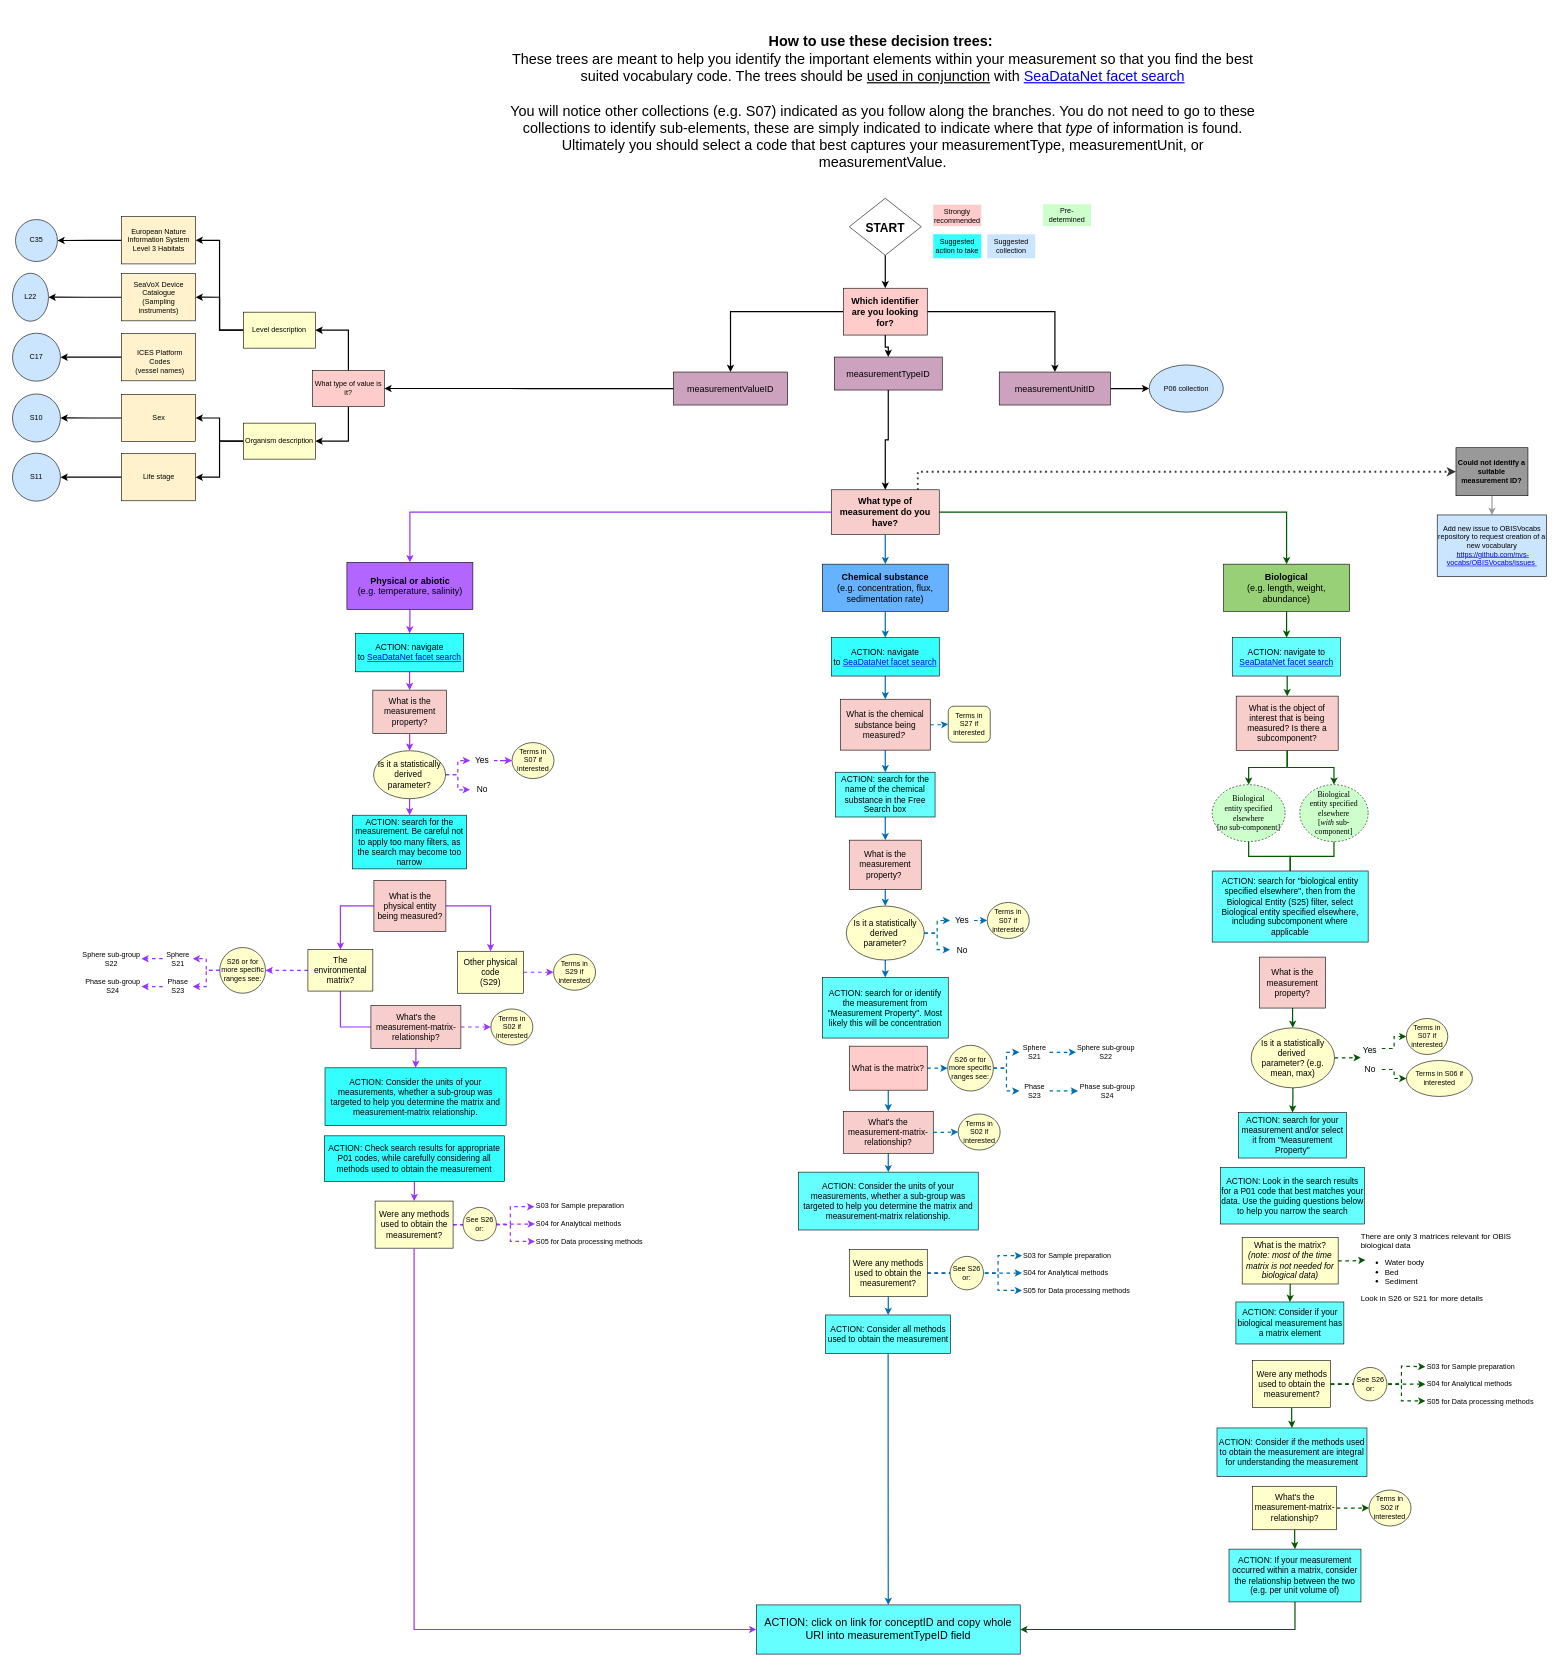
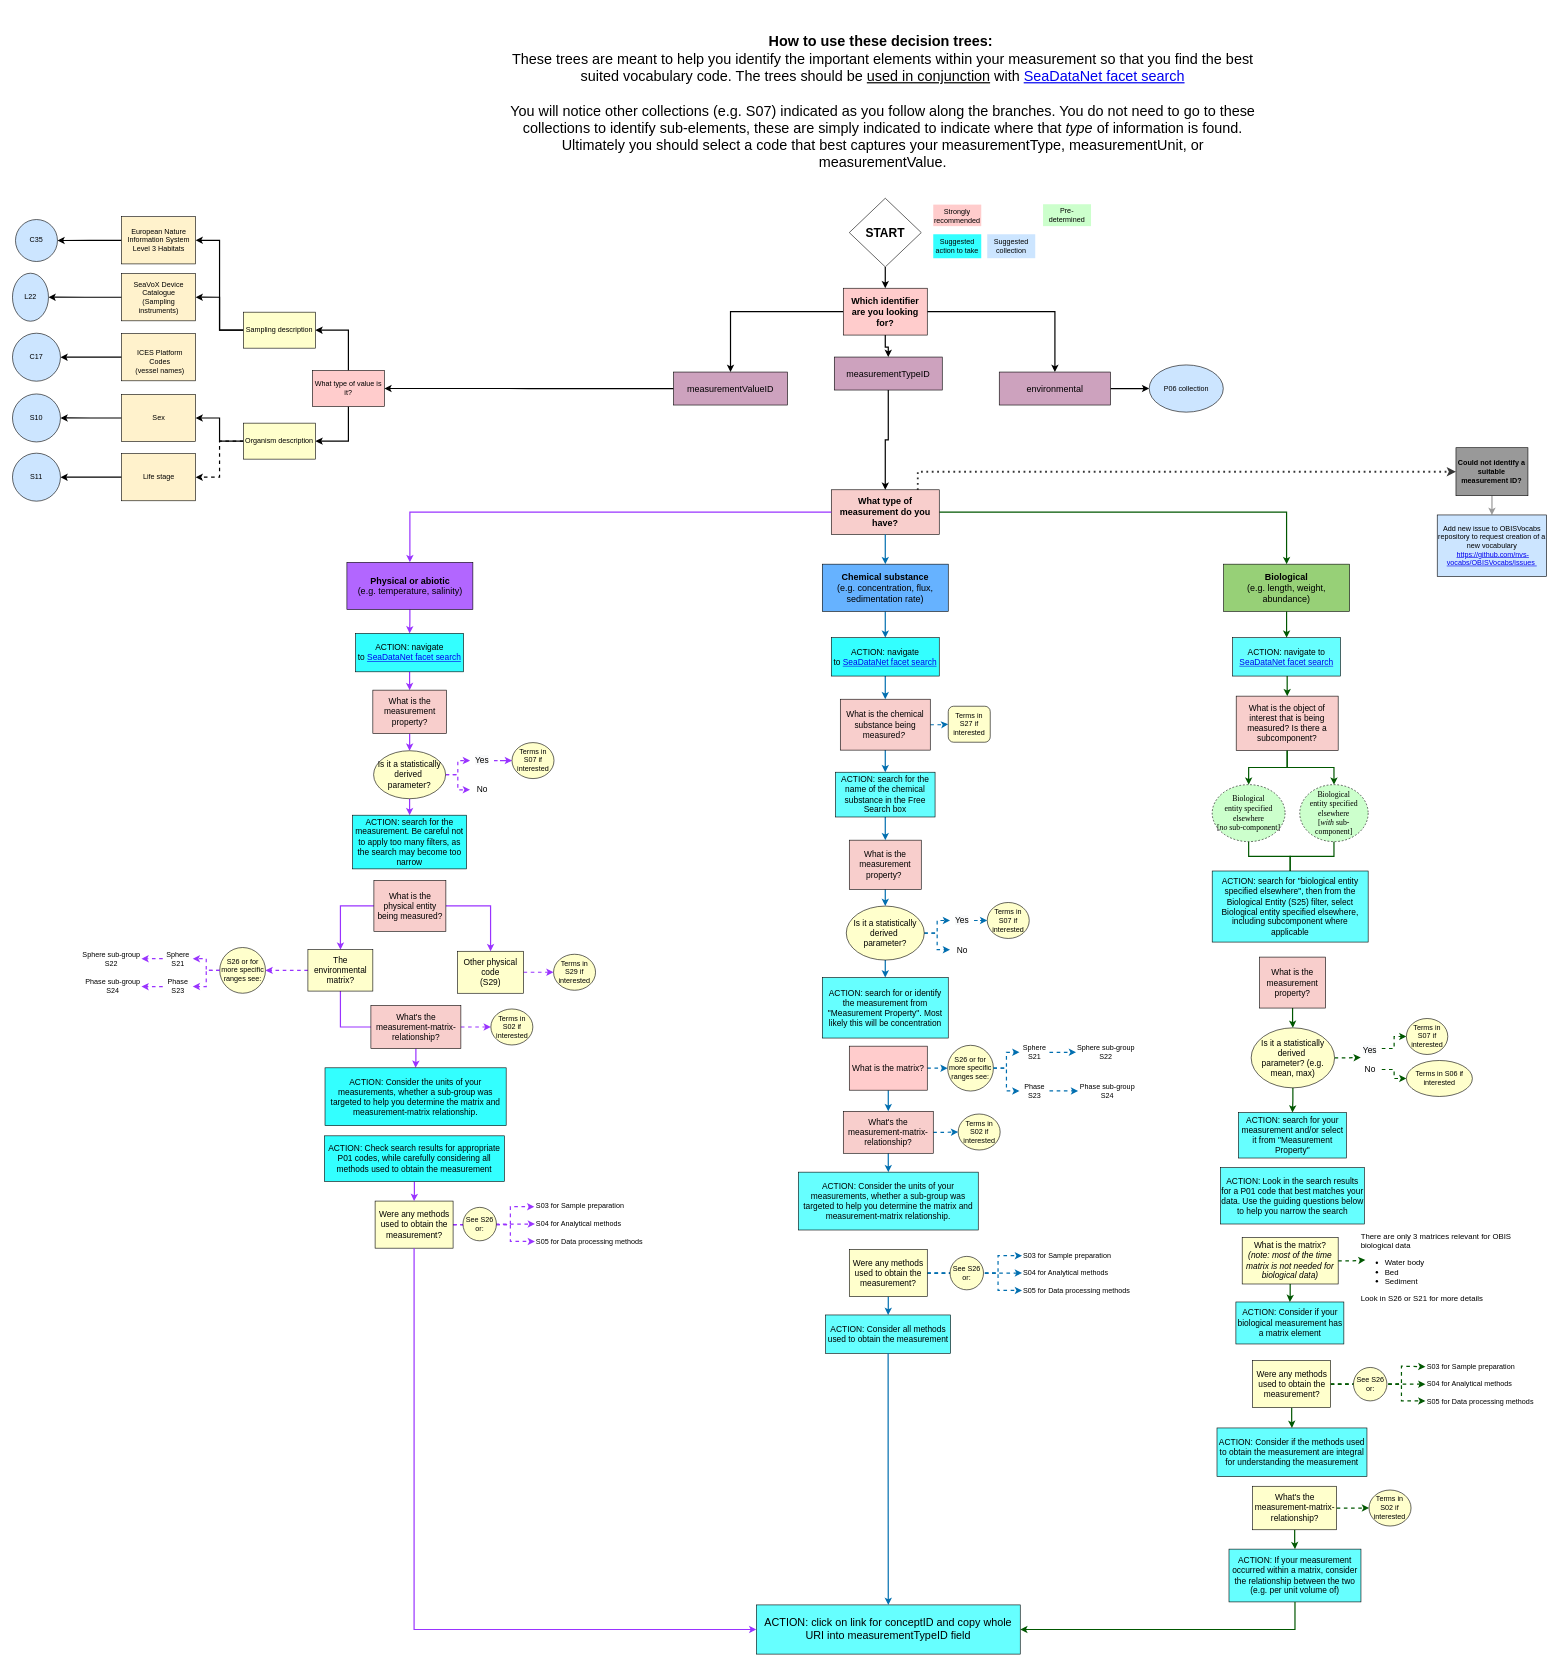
(885, 227) -> (885, 233)
(279, 330) -> (279, 330)
(1055, 389) -> (1055, 389)
(219, 469) -> (219, 469)
